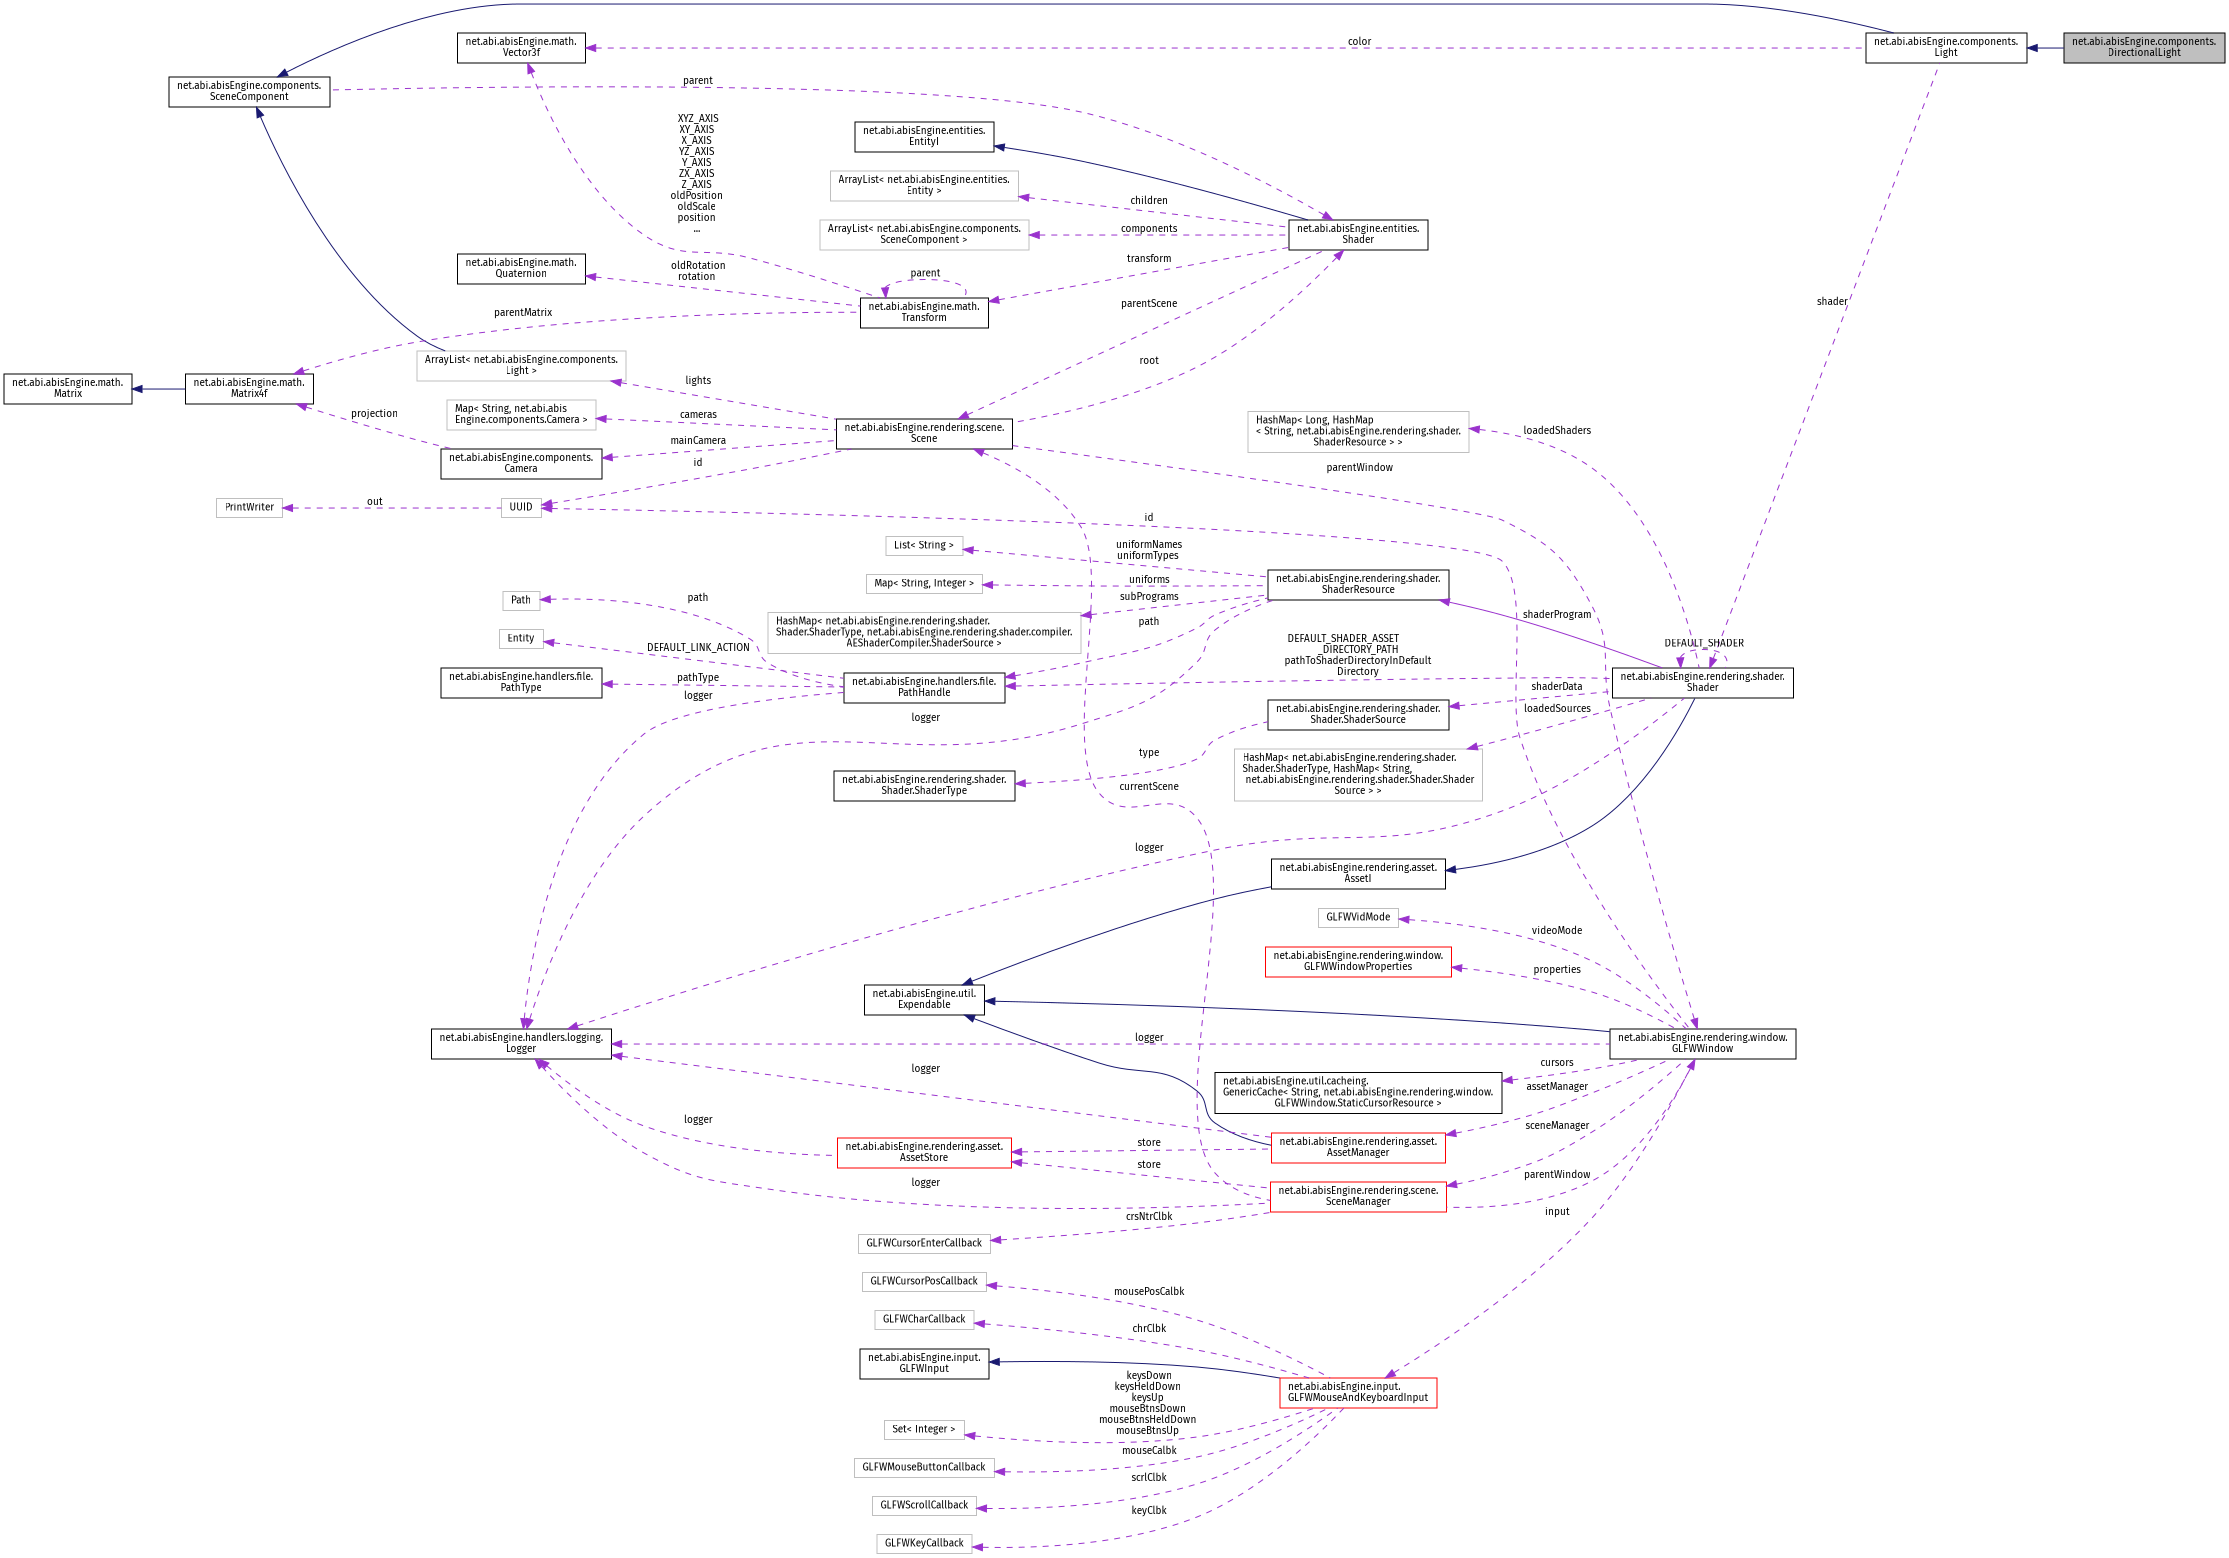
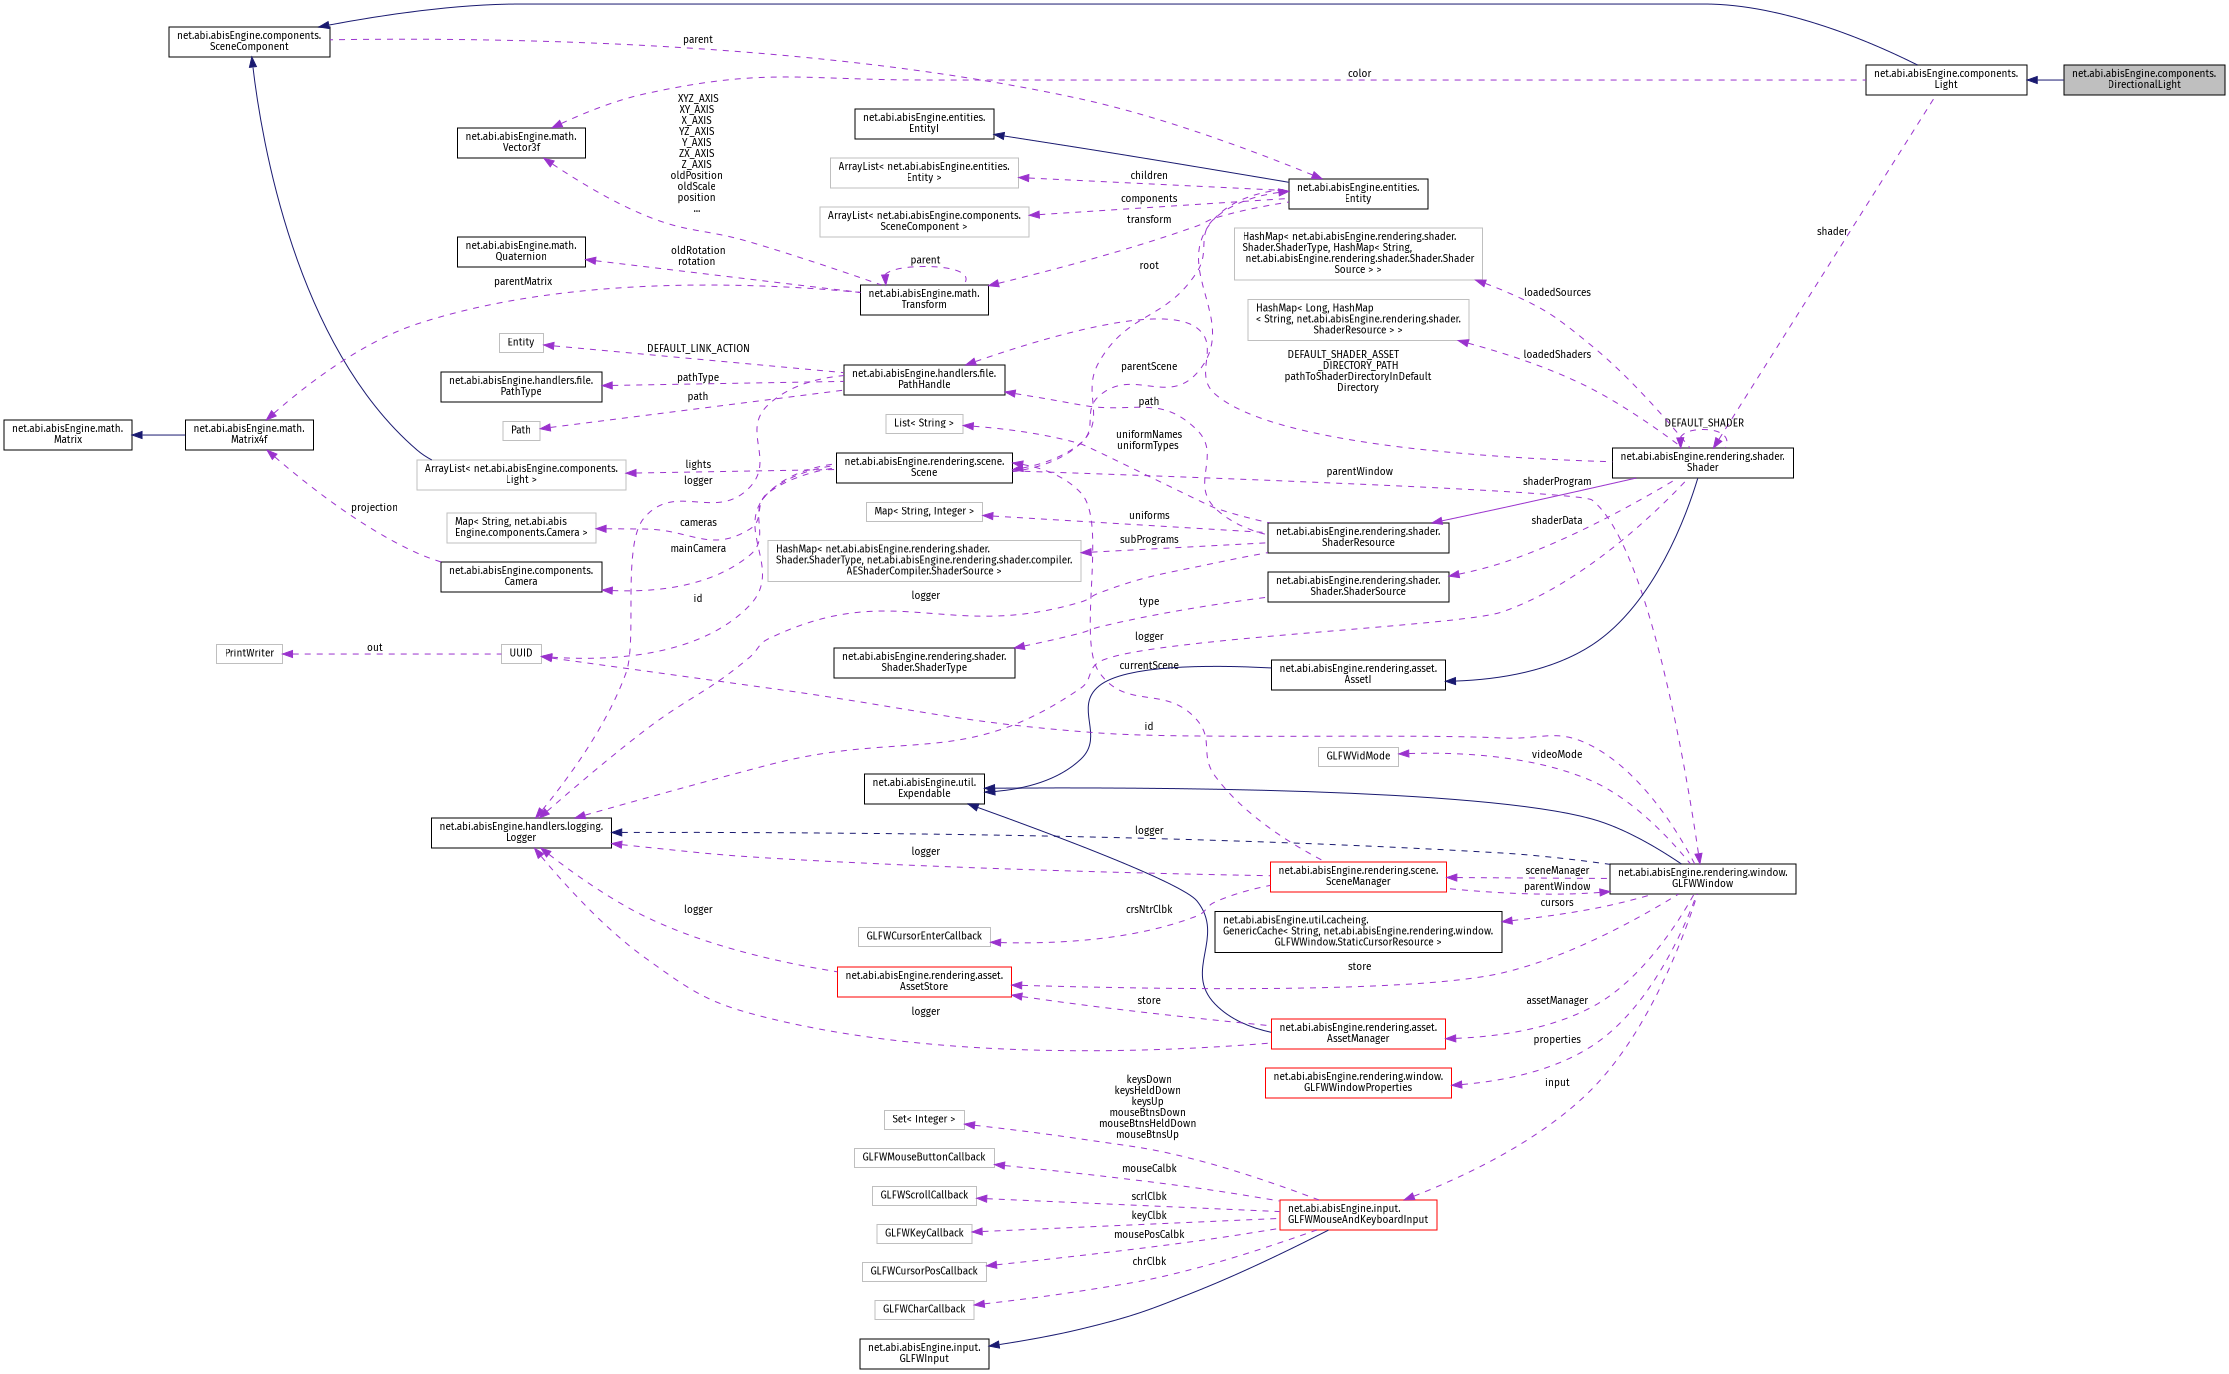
(1358, 235) -> (1358, 194)
(1116, 1044) -> (1116, 838)
(1146, 1175) -> (1359, 986)
